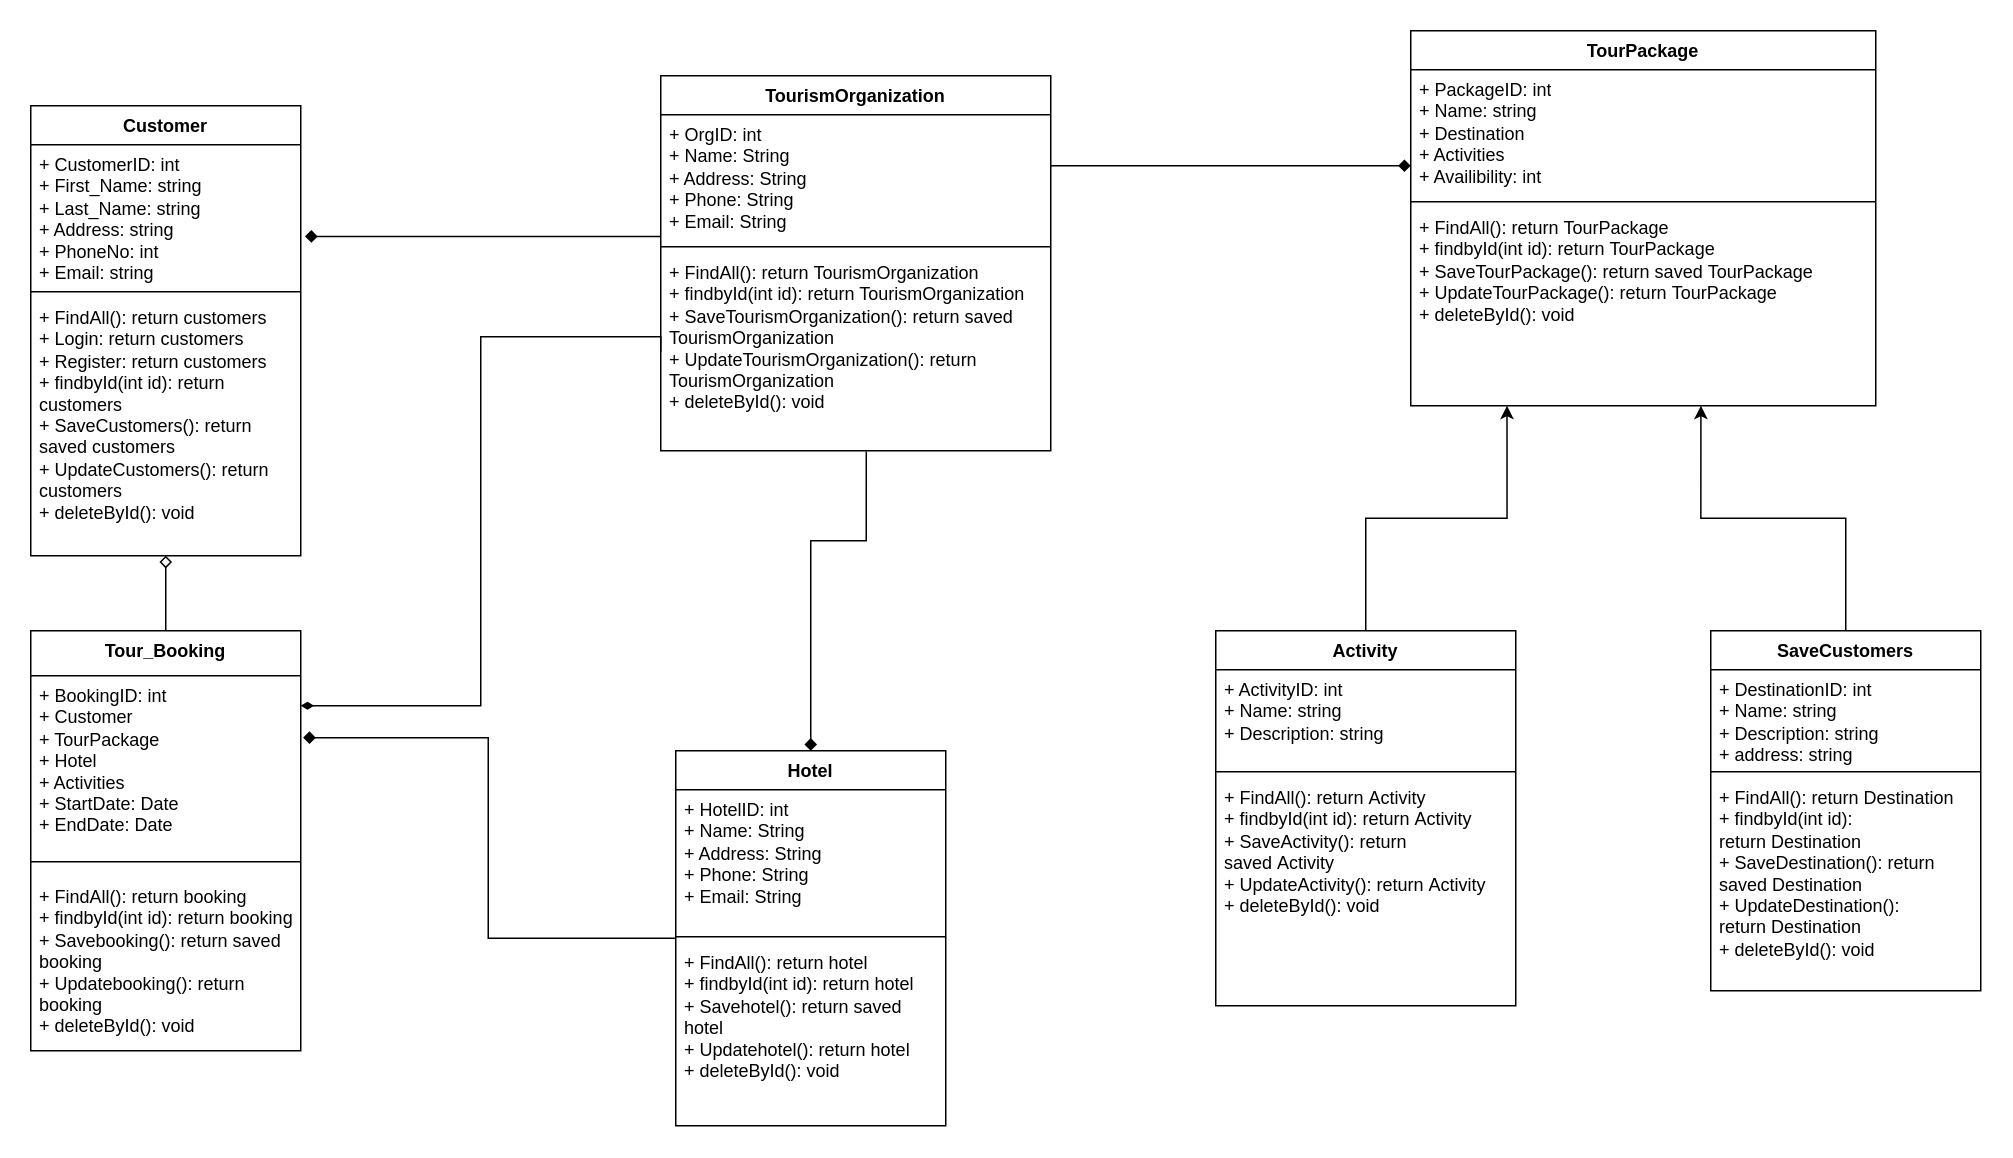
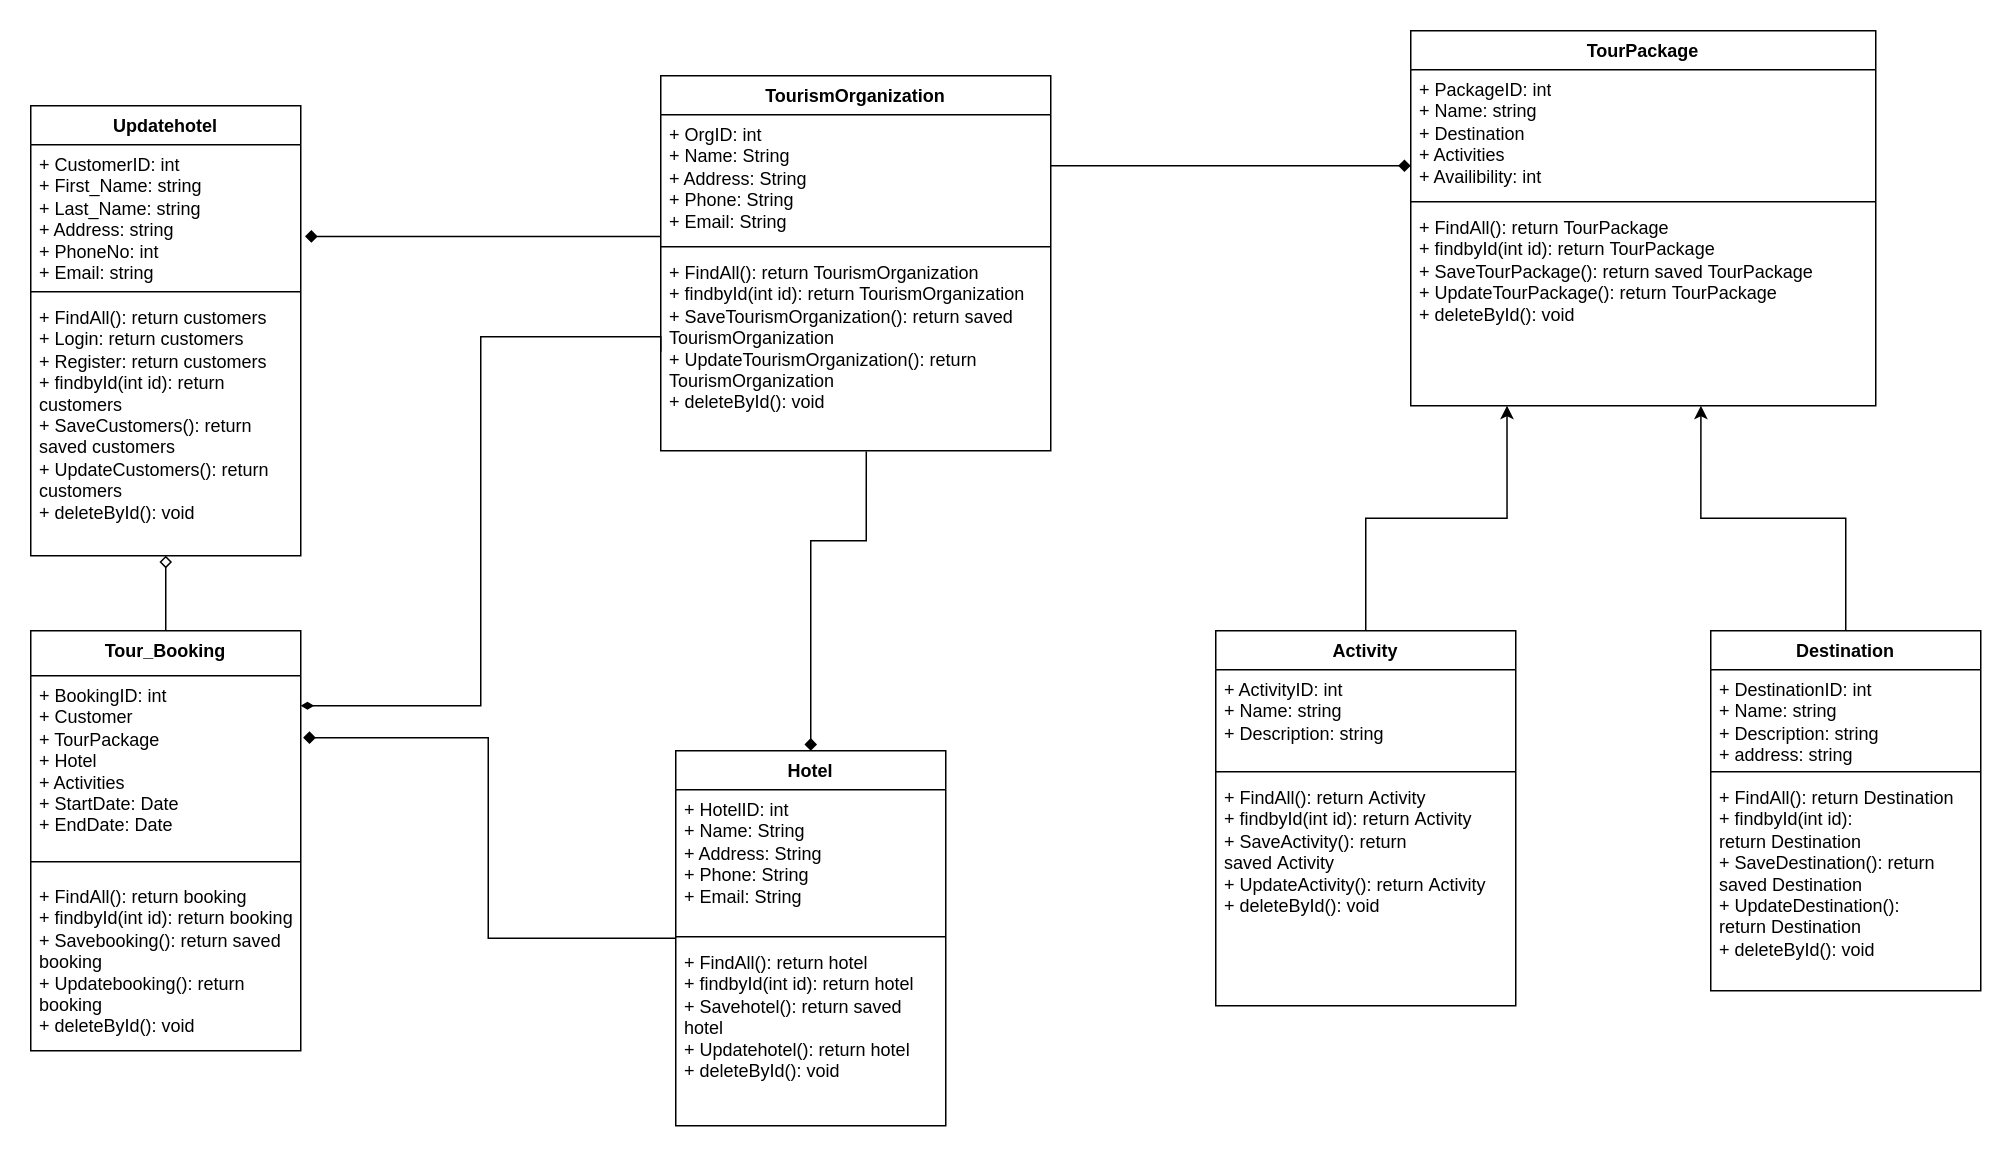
(166, 127) -> (166, 127)
(1846, 652) -> (1846, 652)
